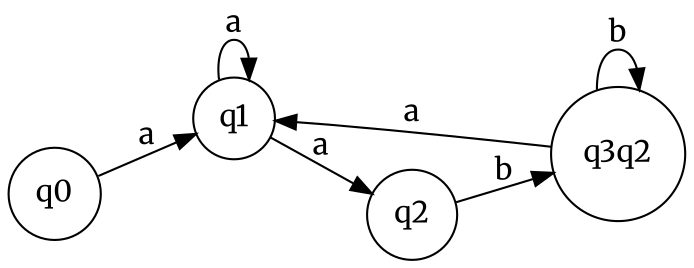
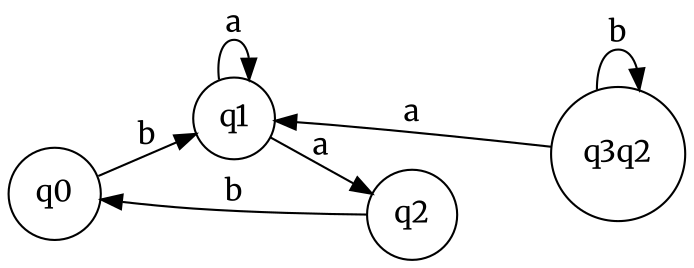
(147, 136) -> (147, 136)
(494, 191) -> (244, 211)
